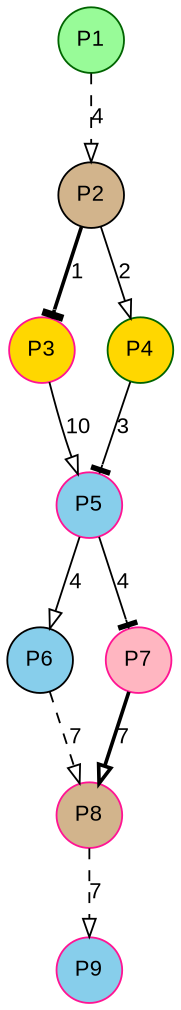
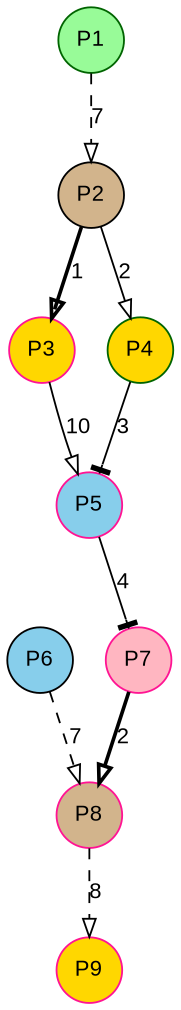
(98, 118) -> (98, 118)
(68, 268) -> (68, 268)
(68, 574) -> none
(123, 738) -> (123, 738)
(96, 893) -> (96, 893)
(89, 970) -> (89, 970)
